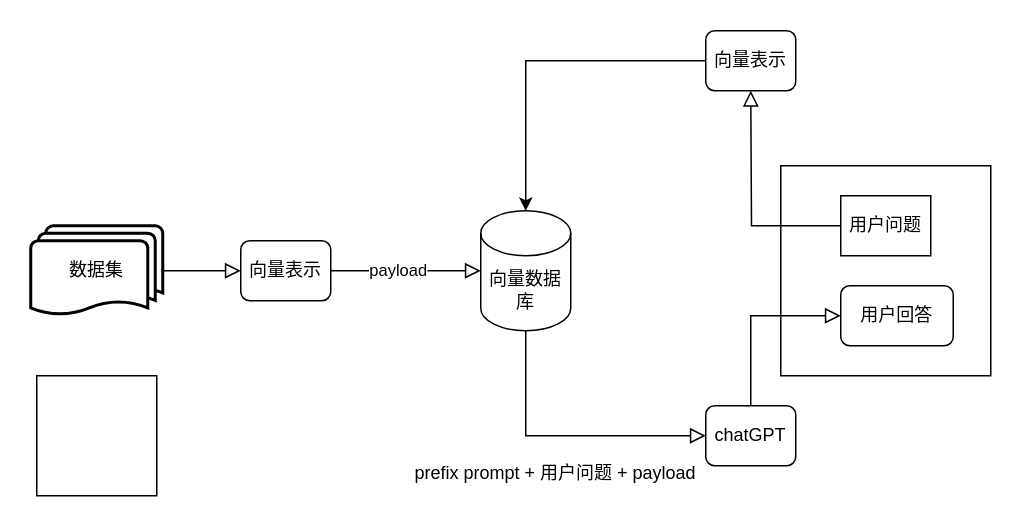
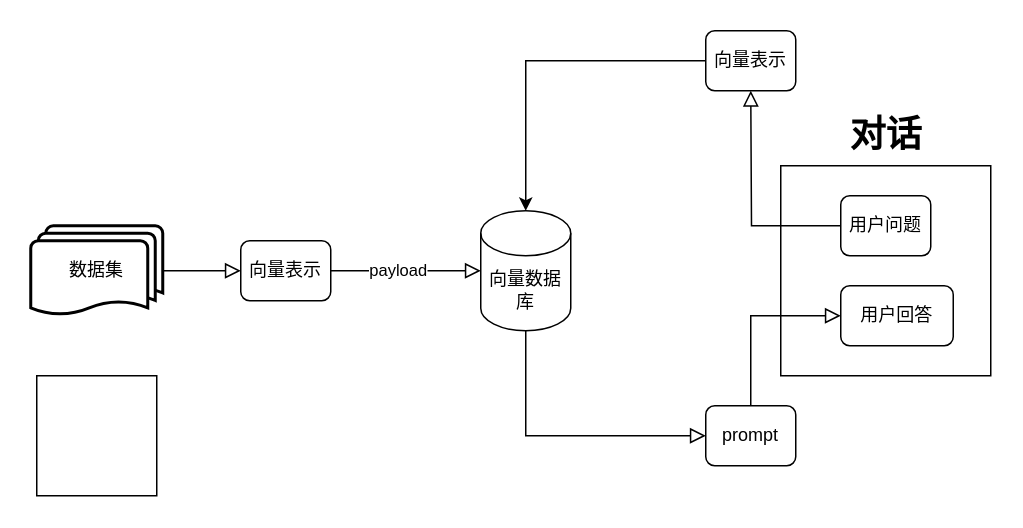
none -> (886, 136)
(886, 226) -> (886, 226)
(751, 436) -> (751, 436)
(556, 473) -> none
